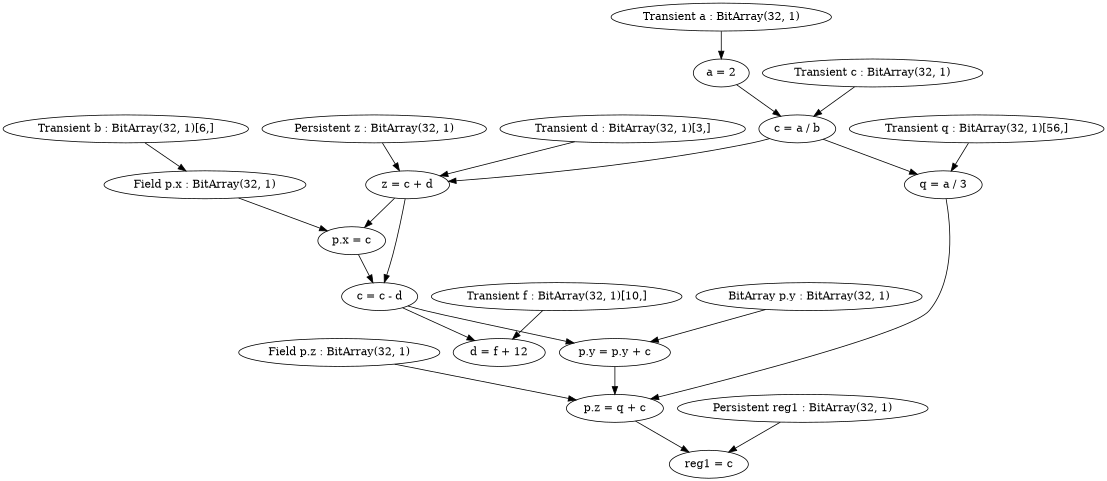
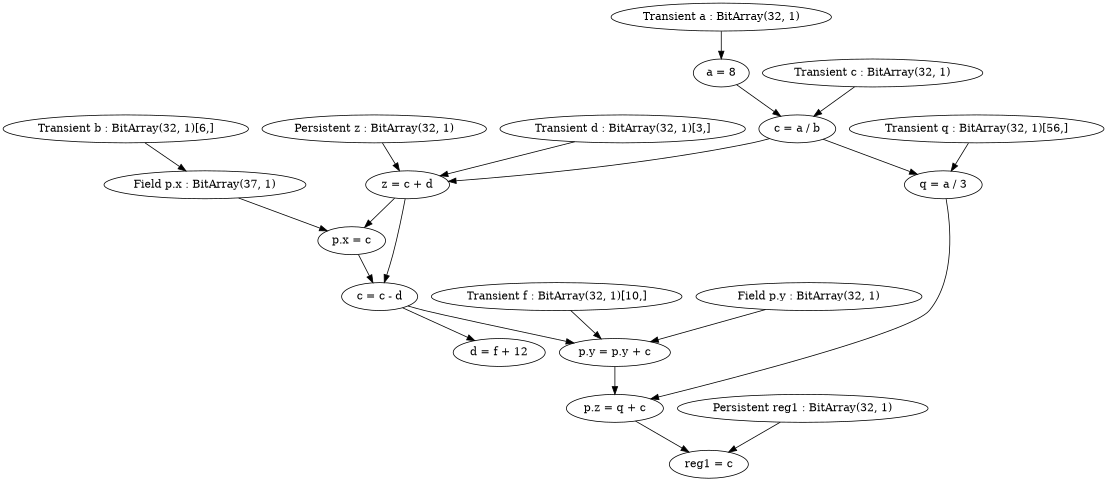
(721, 73) -> (721, 73)
(205, 185) -> (205, 185)
(809, 297) -> (809, 297)
(531, 322) -> (583, 322)
(339, 352) -> none
